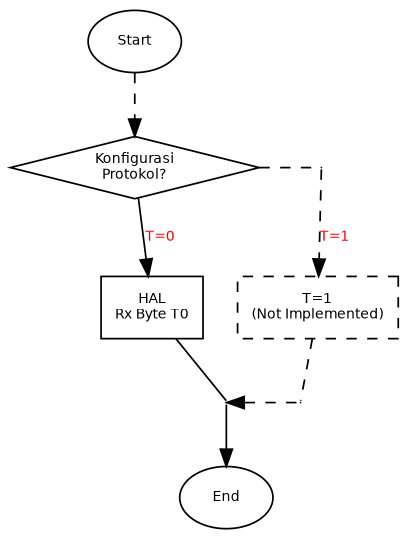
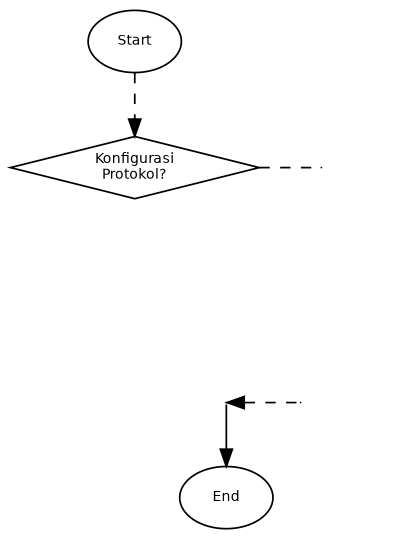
(152, 308) -> none
(318, 308) -> none
